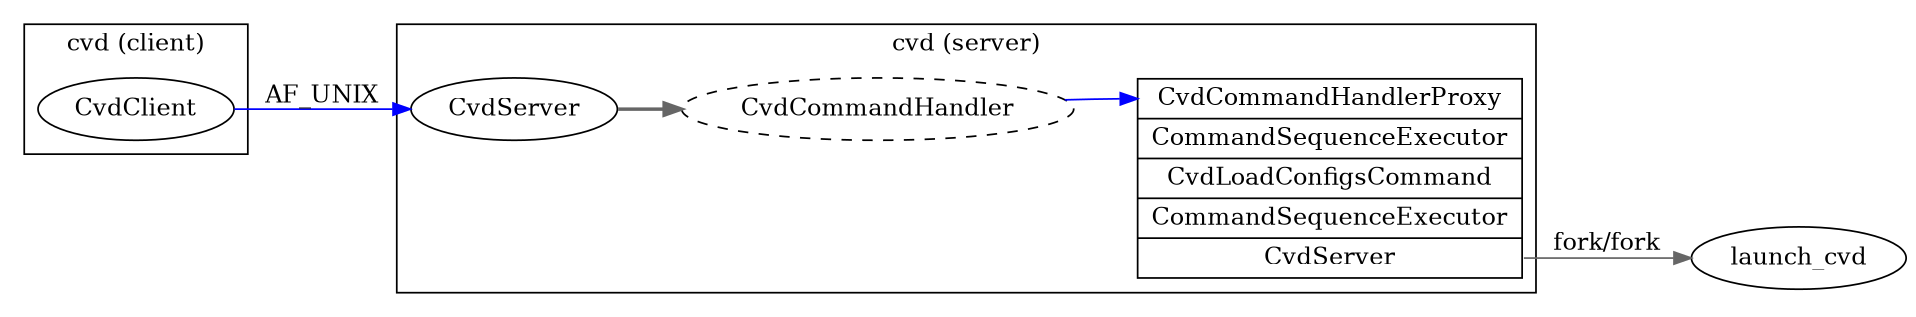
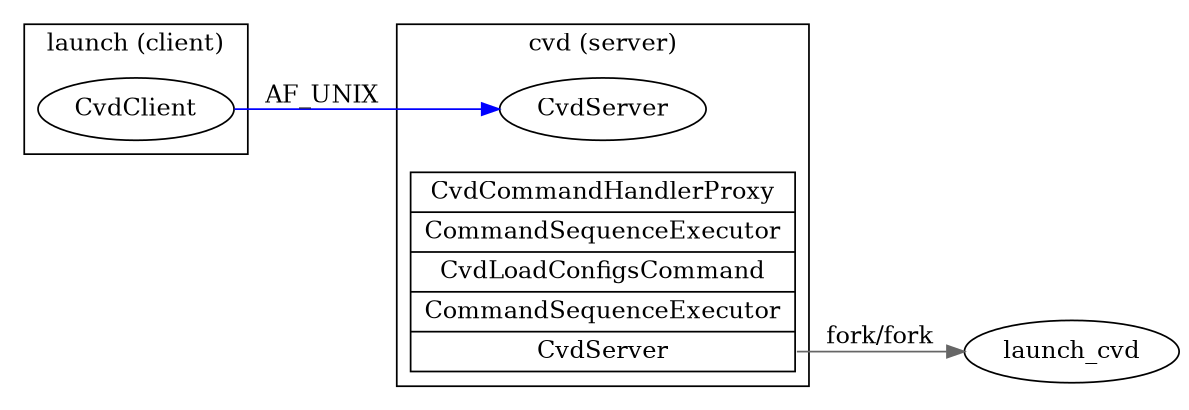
(136, 44) -> (136, 44)
(878, 109) -> none
